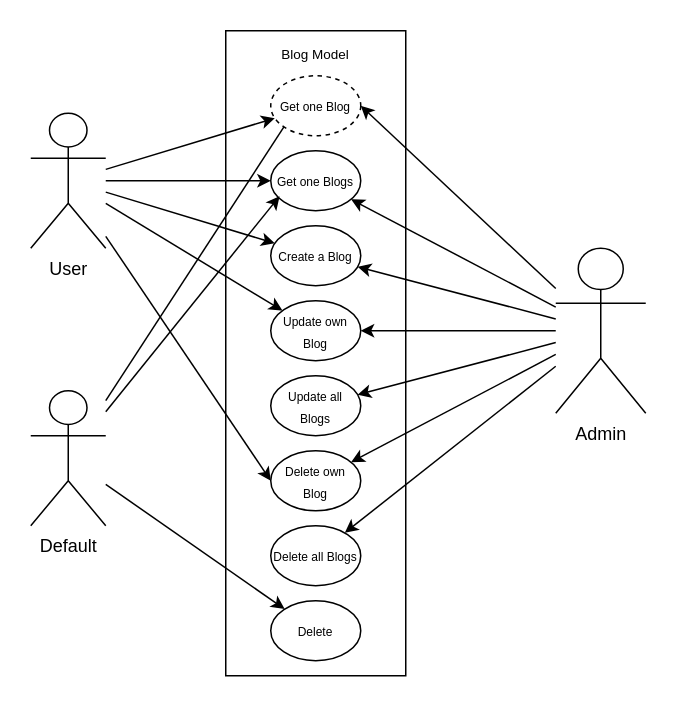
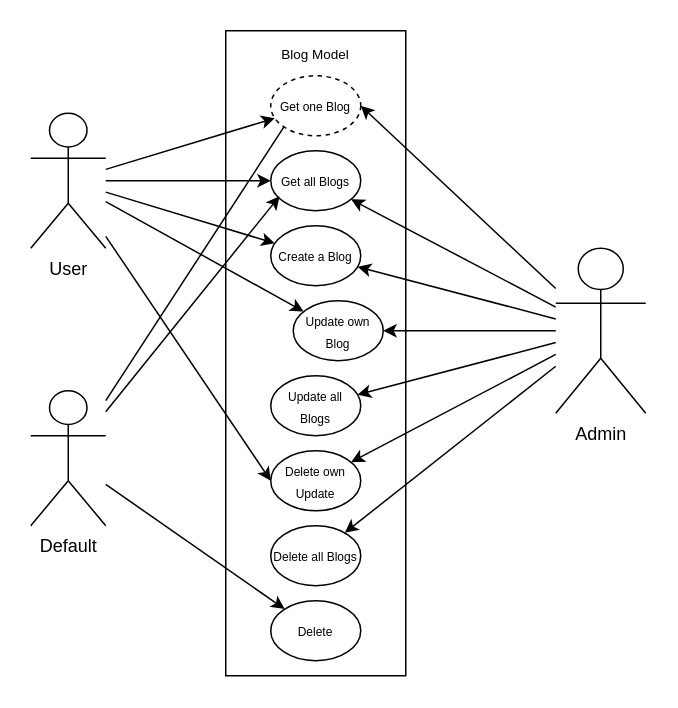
(316, 181) -> (316, 181)
(316, 331) -> (338, 331)
(316, 481) -> (316, 481)
